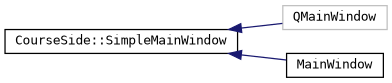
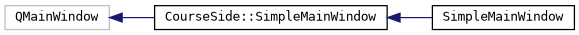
(262, 26) -> (138, 18)
(335, 65) -> (503, 18)
